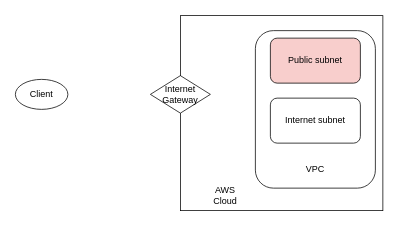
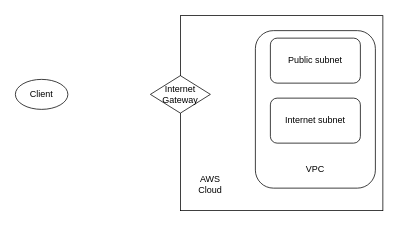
(315, 60) -> (315, 60)
(225, 195) -> (210, 184)
